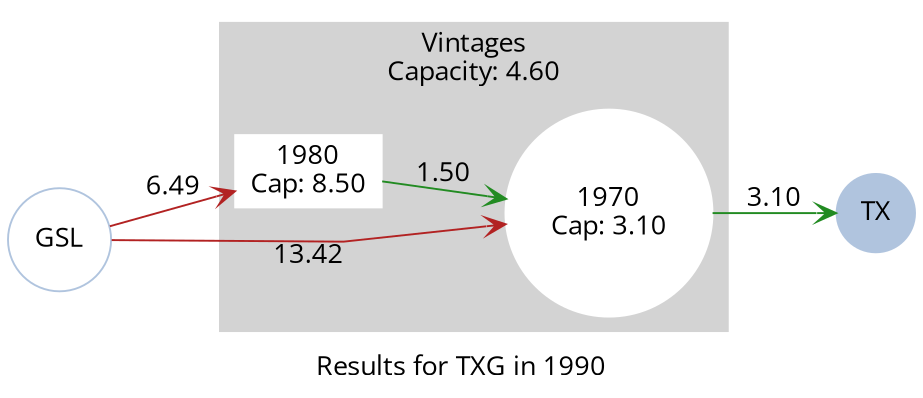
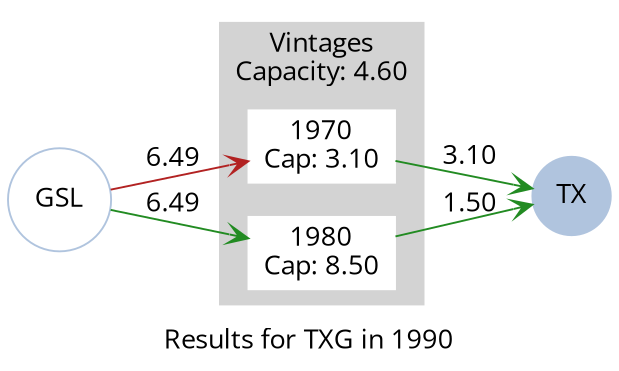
(435, 189) -> (455, 223)
(163, 211) -> (170, 222)
(609, 213) -> (322, 147)
(308, 256) -> (173, 159)
